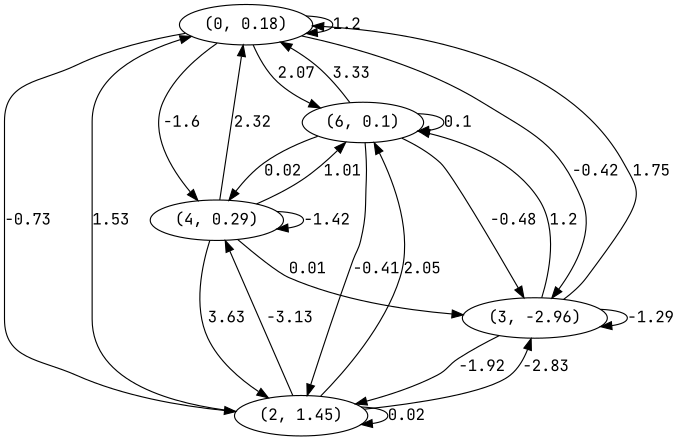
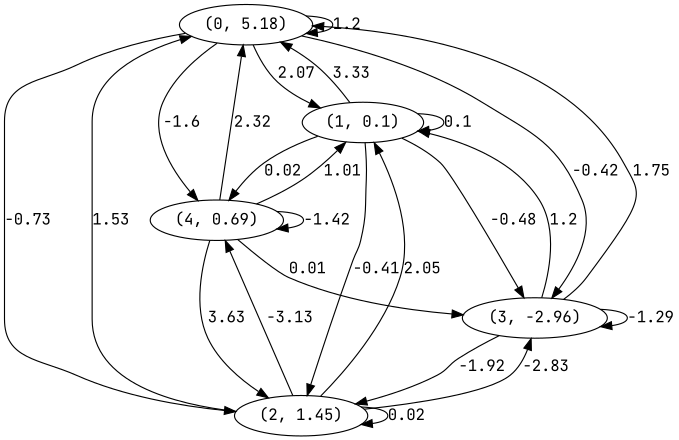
(246, 25) -> (246, 25)
(363, 122) -> (363, 122)
(217, 220) -> (217, 220)
